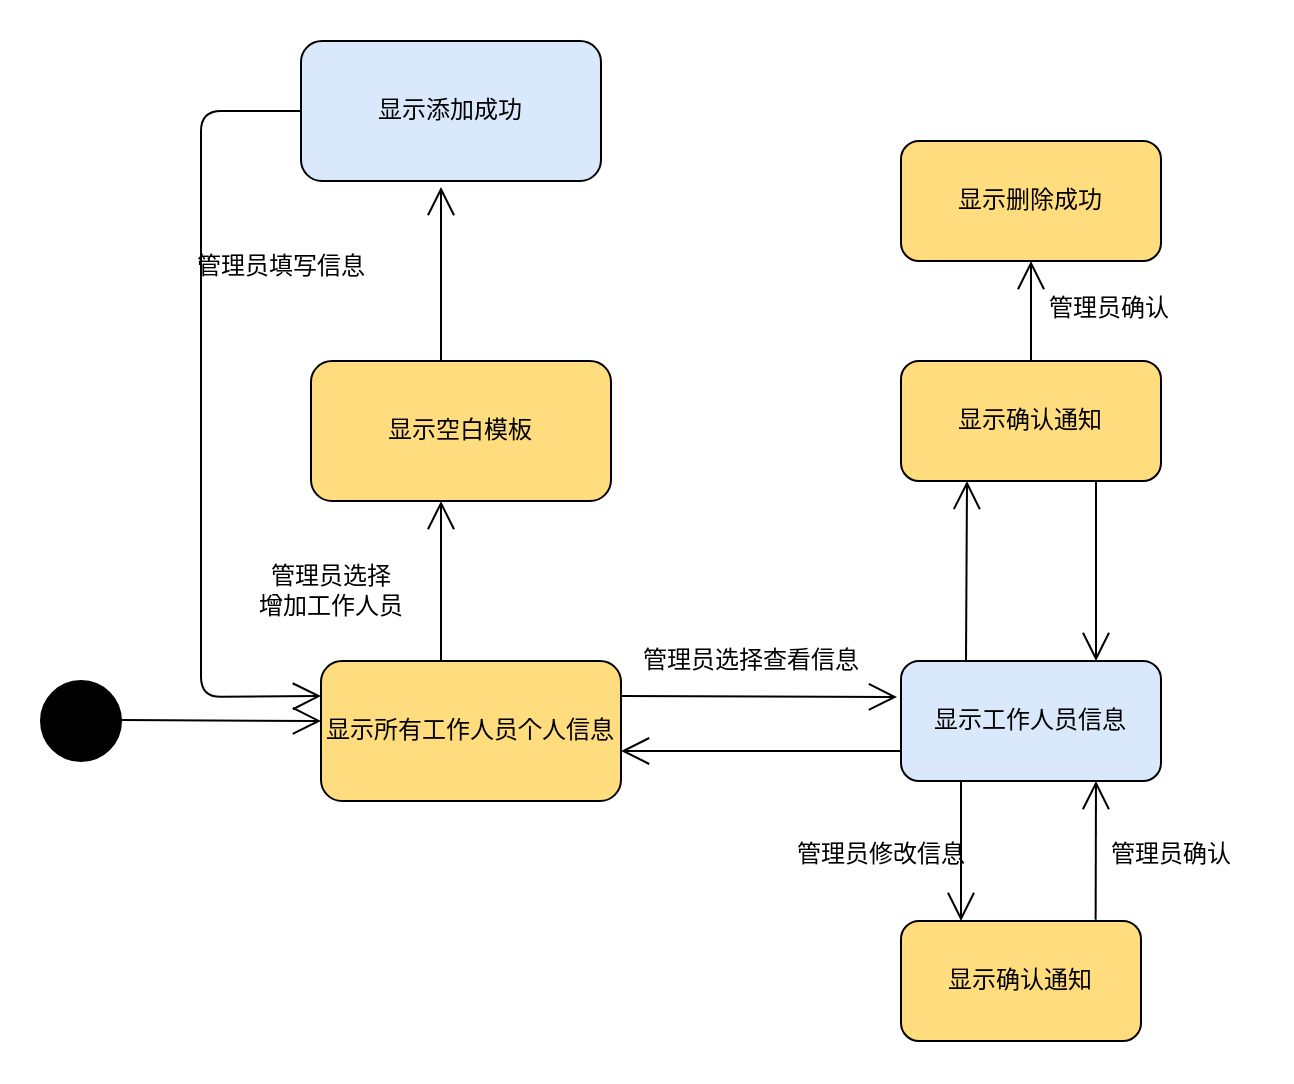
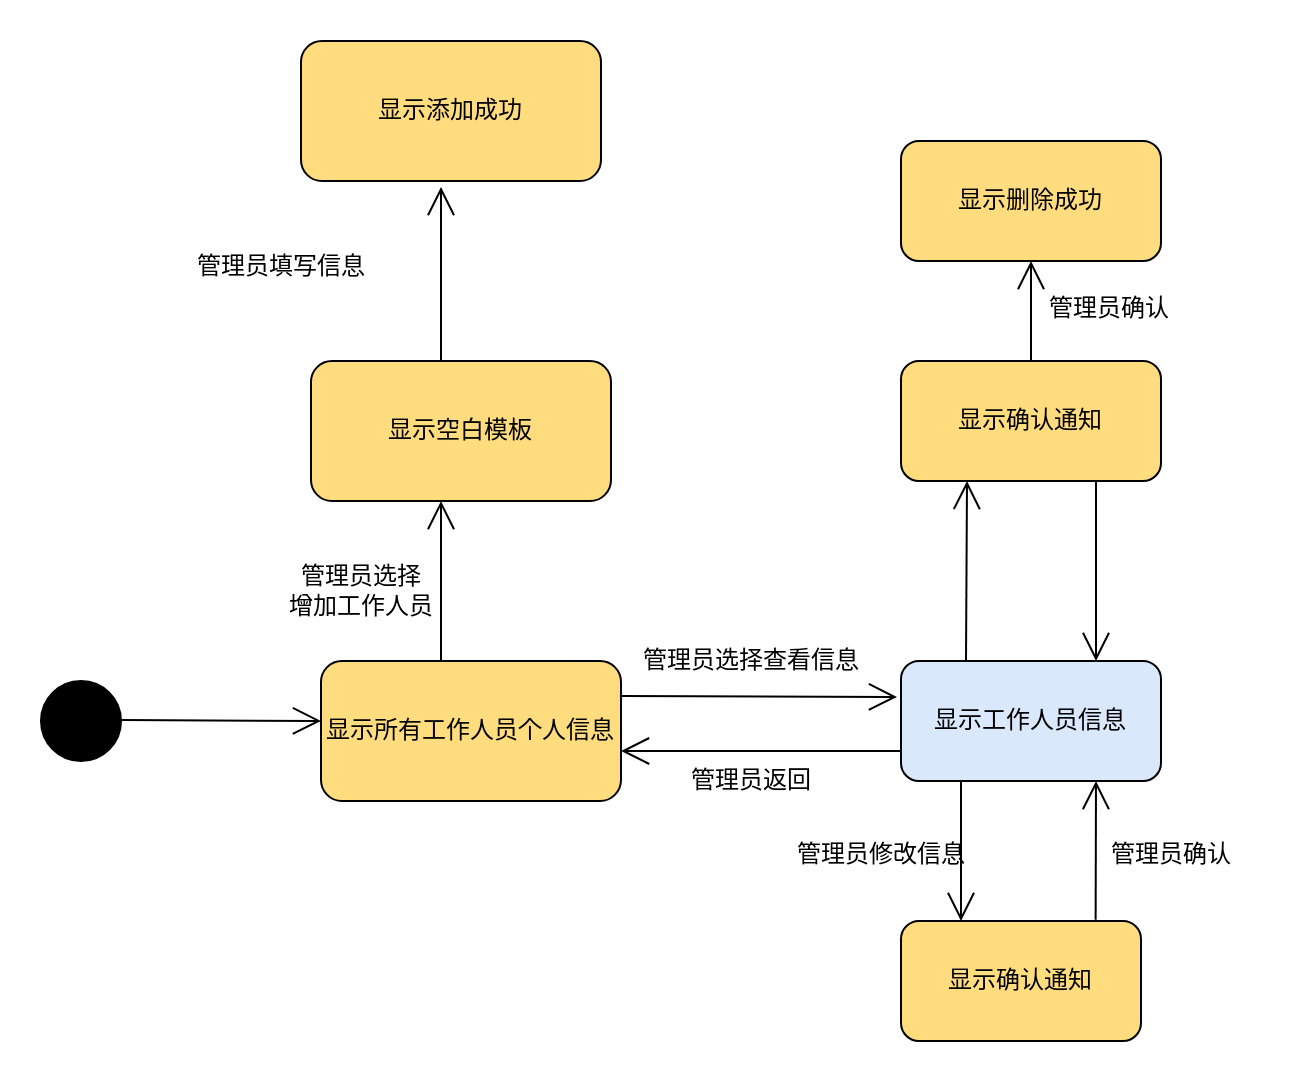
(451, 111) -> (451, 111)
(201, 411) -> none
(331, 591) -> (361, 591)
none -> (751, 781)
